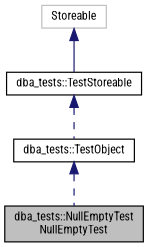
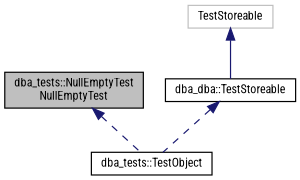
(74, 17) -> (231, 17)
(74, 84) -> (231, 90)
(74, 190) -> (121, 134)
